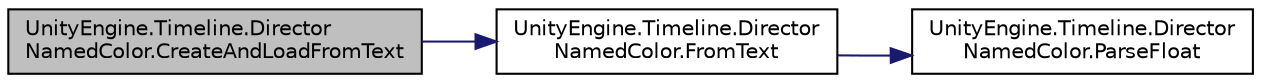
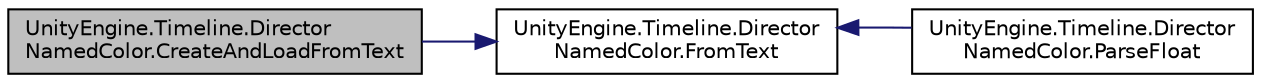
(864, 56) -> (885, 28)
